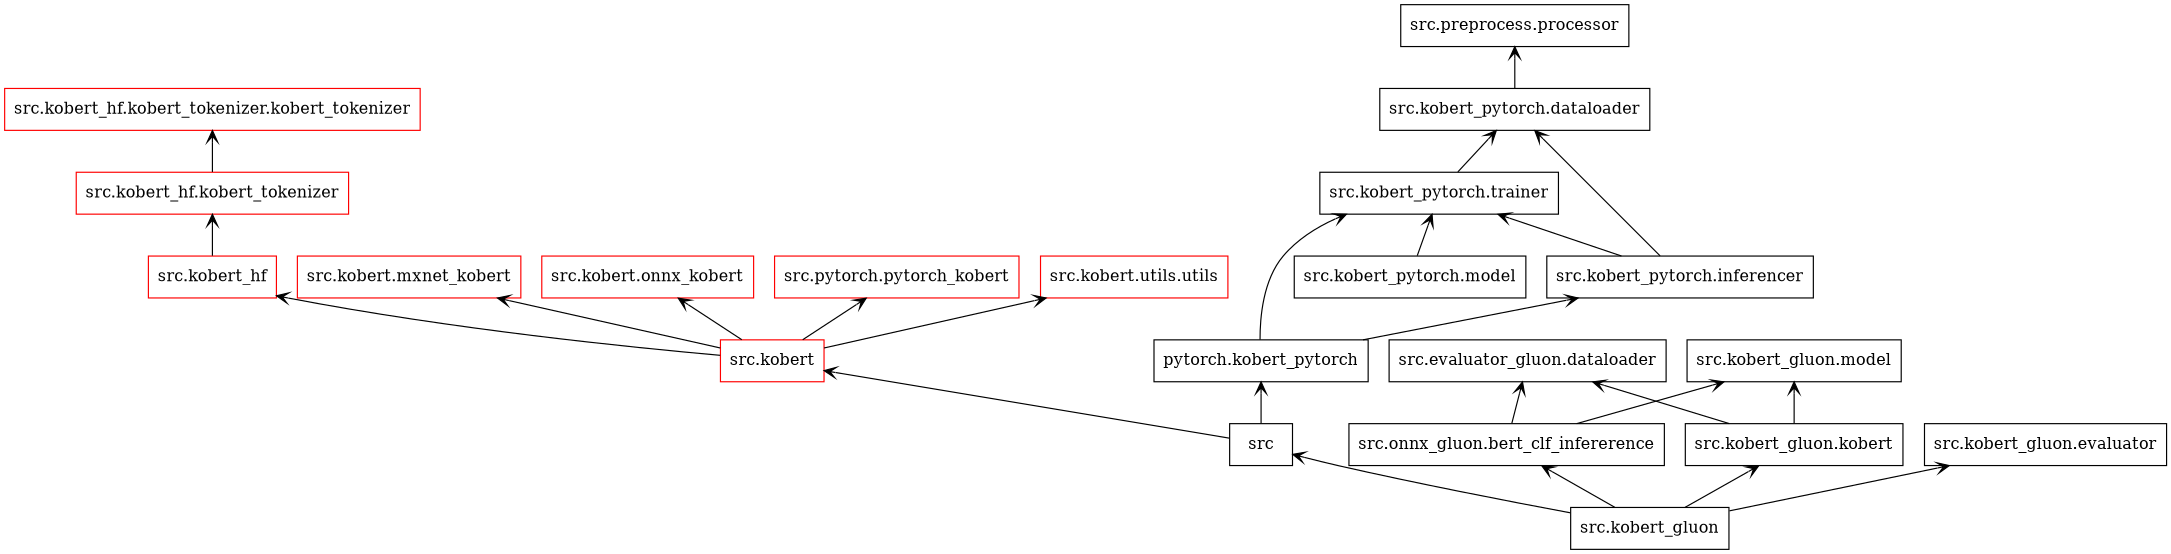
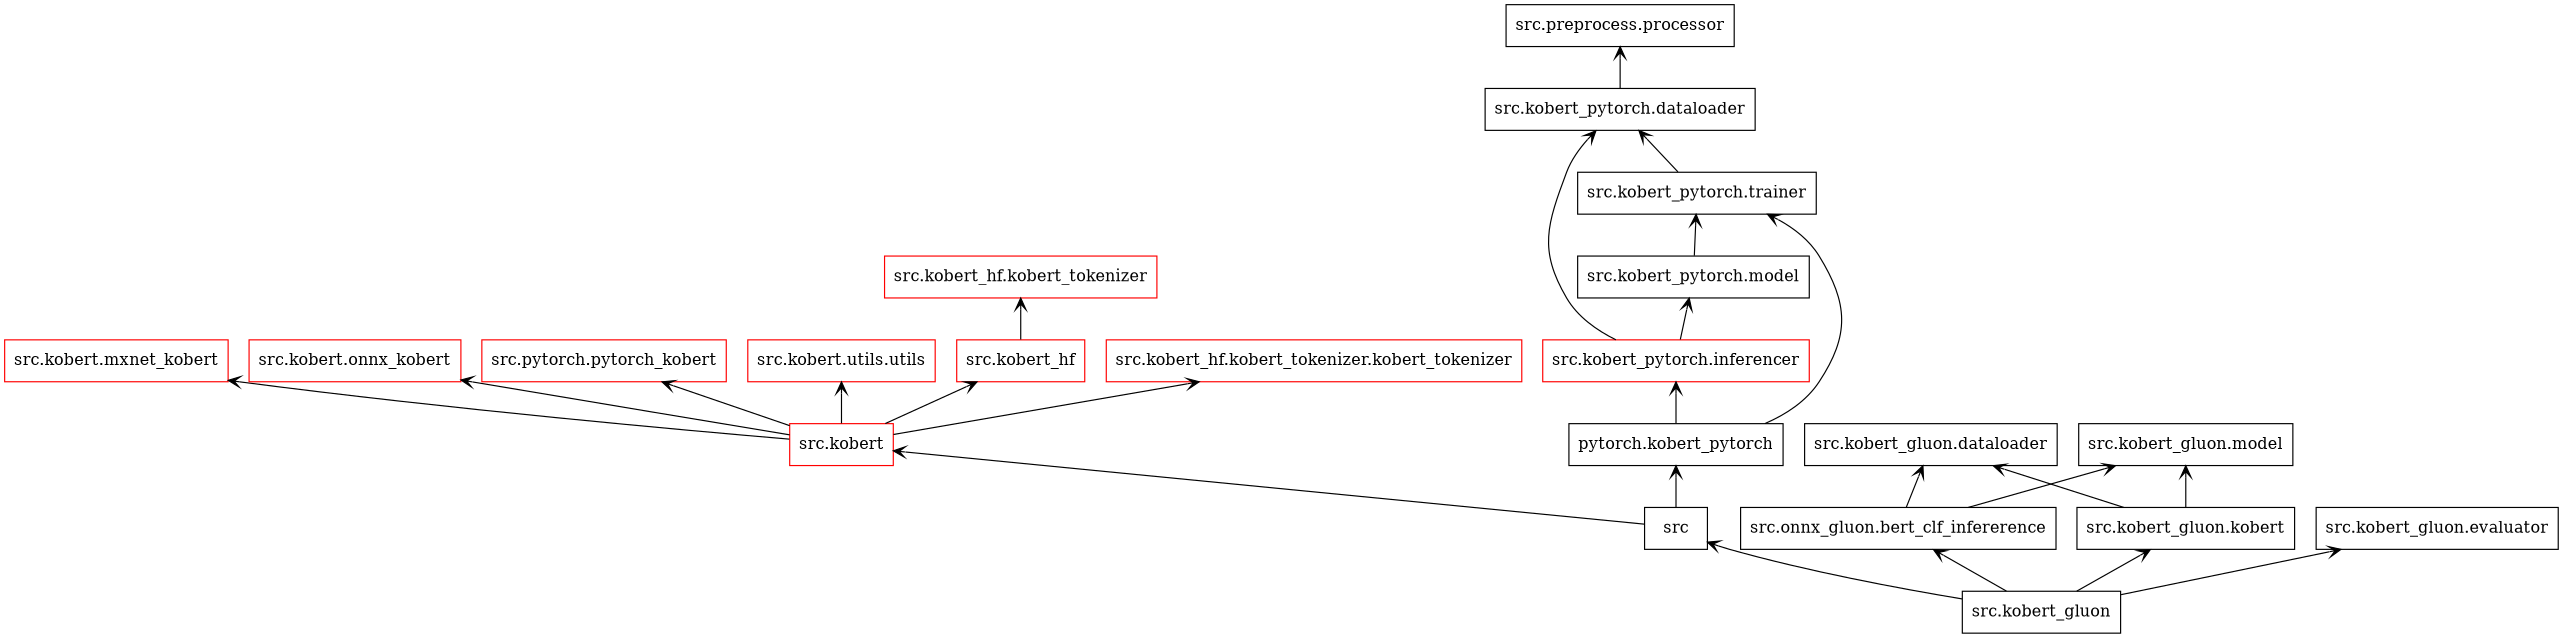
(212, 157) -> (1041, 409)
(1565, 237) -> (1684, 325)
(1680, 277) -> (1676, 361)
(1528, 361) -> (1931, 445)
